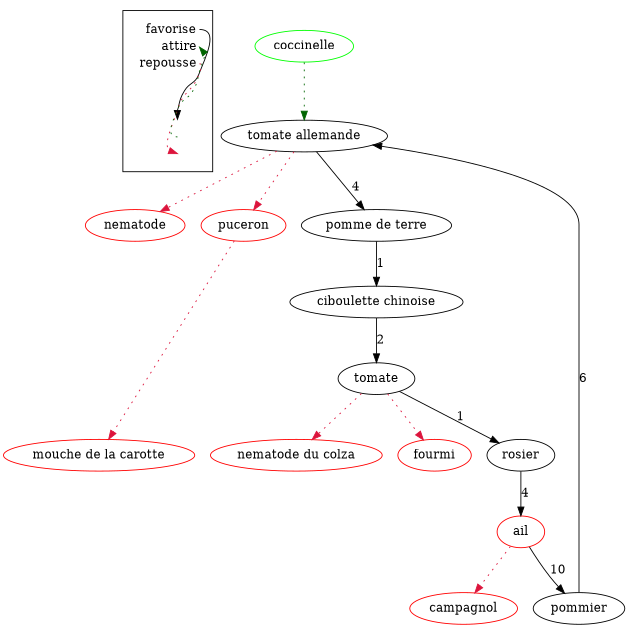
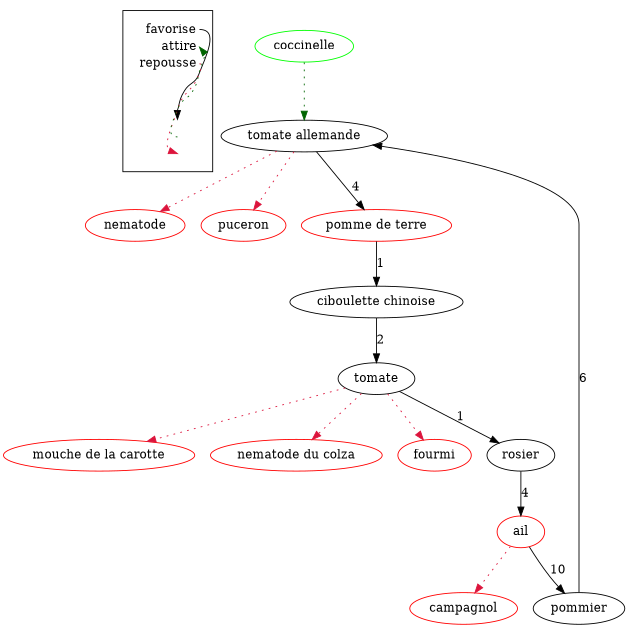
(376, 225) -> (376, 225)
(174, 336) -> (250, 414)
